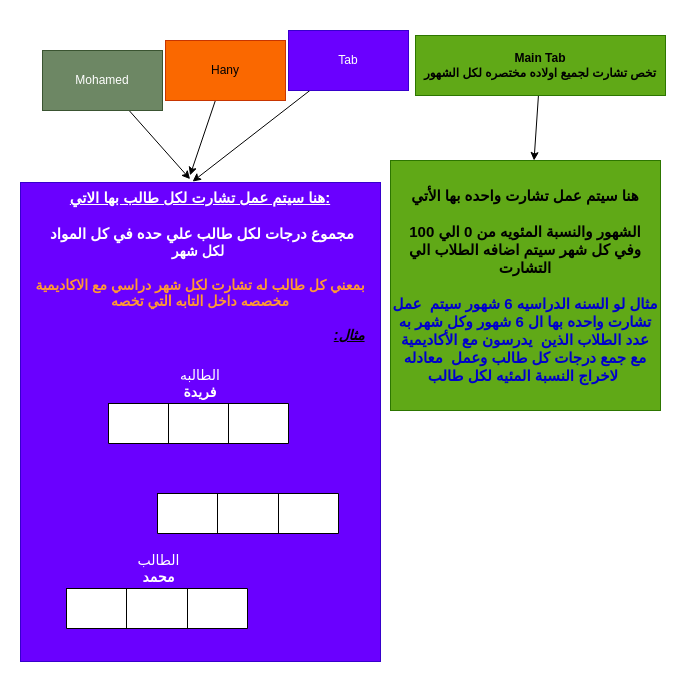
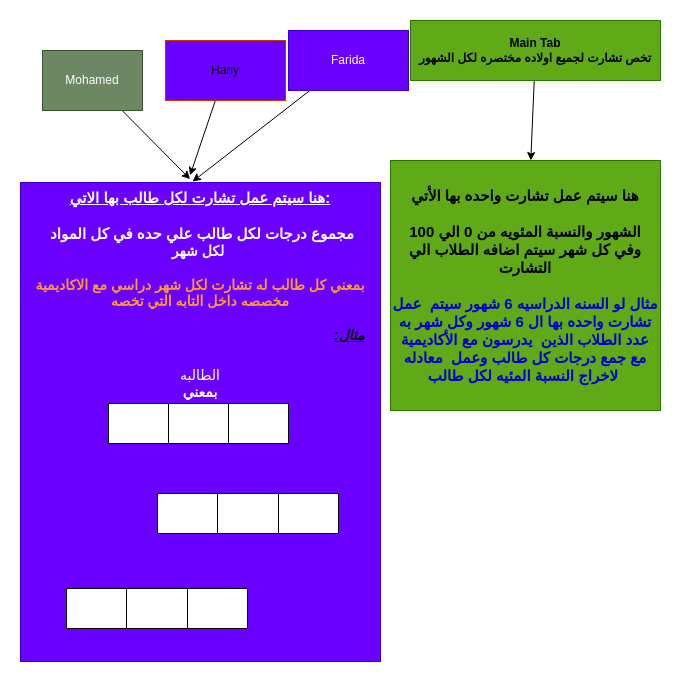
(349, 61) -> (349, 61)
(541, 66) -> (536, 51)
(226, 71) -> (226, 71)
(103, 81) -> (93, 81)
(201, 384) -> (201, 384)
(159, 569) -> none
